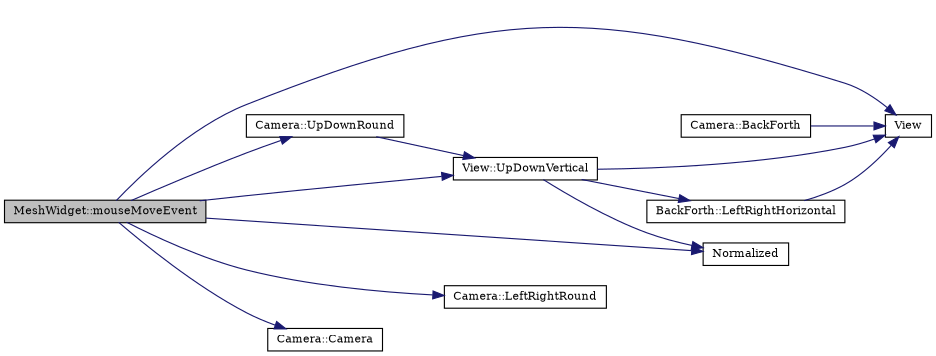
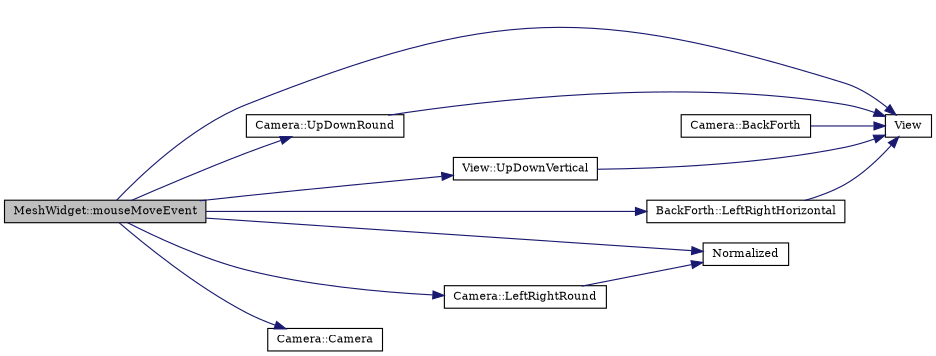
(420, 146) -> (632, 93)
(630, 189) -> (421, 211)
(615, 219) -> (636, 275)
